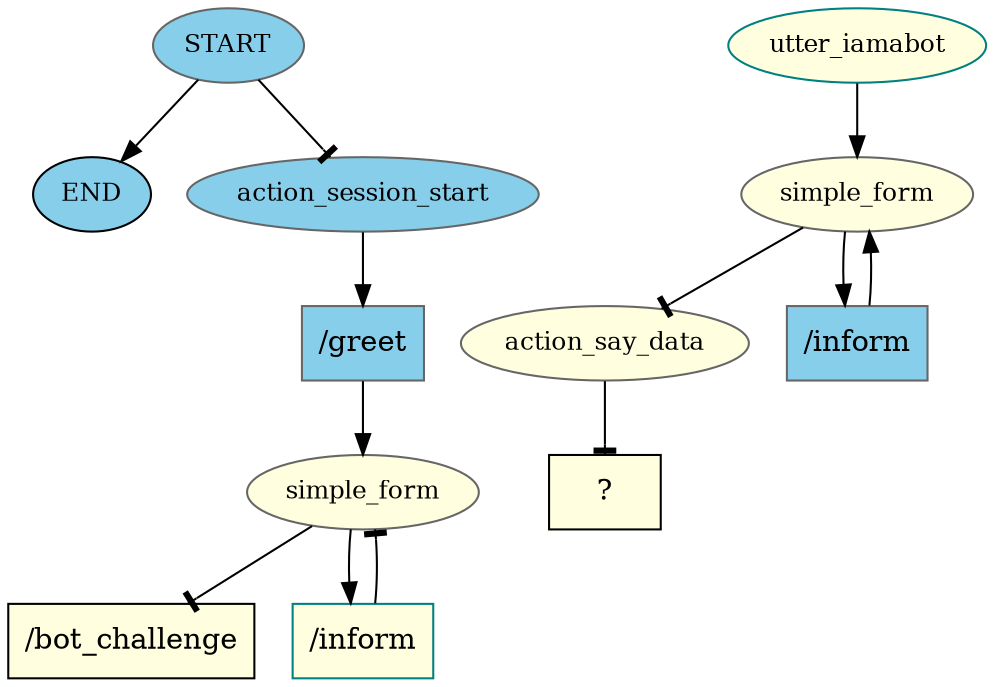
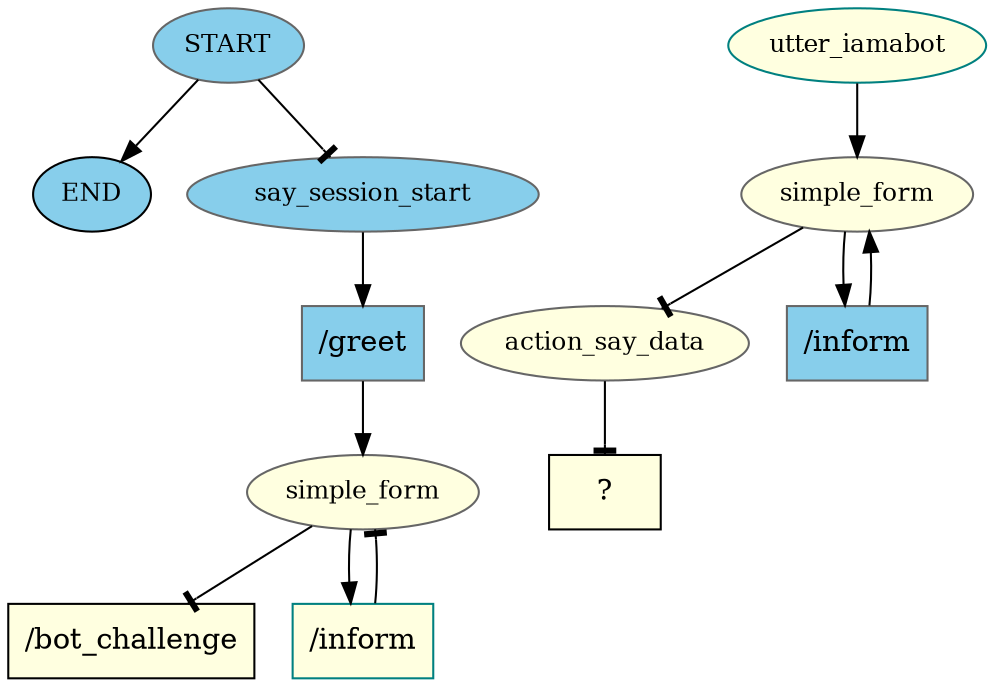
(363, 194) -> (363, 194)
